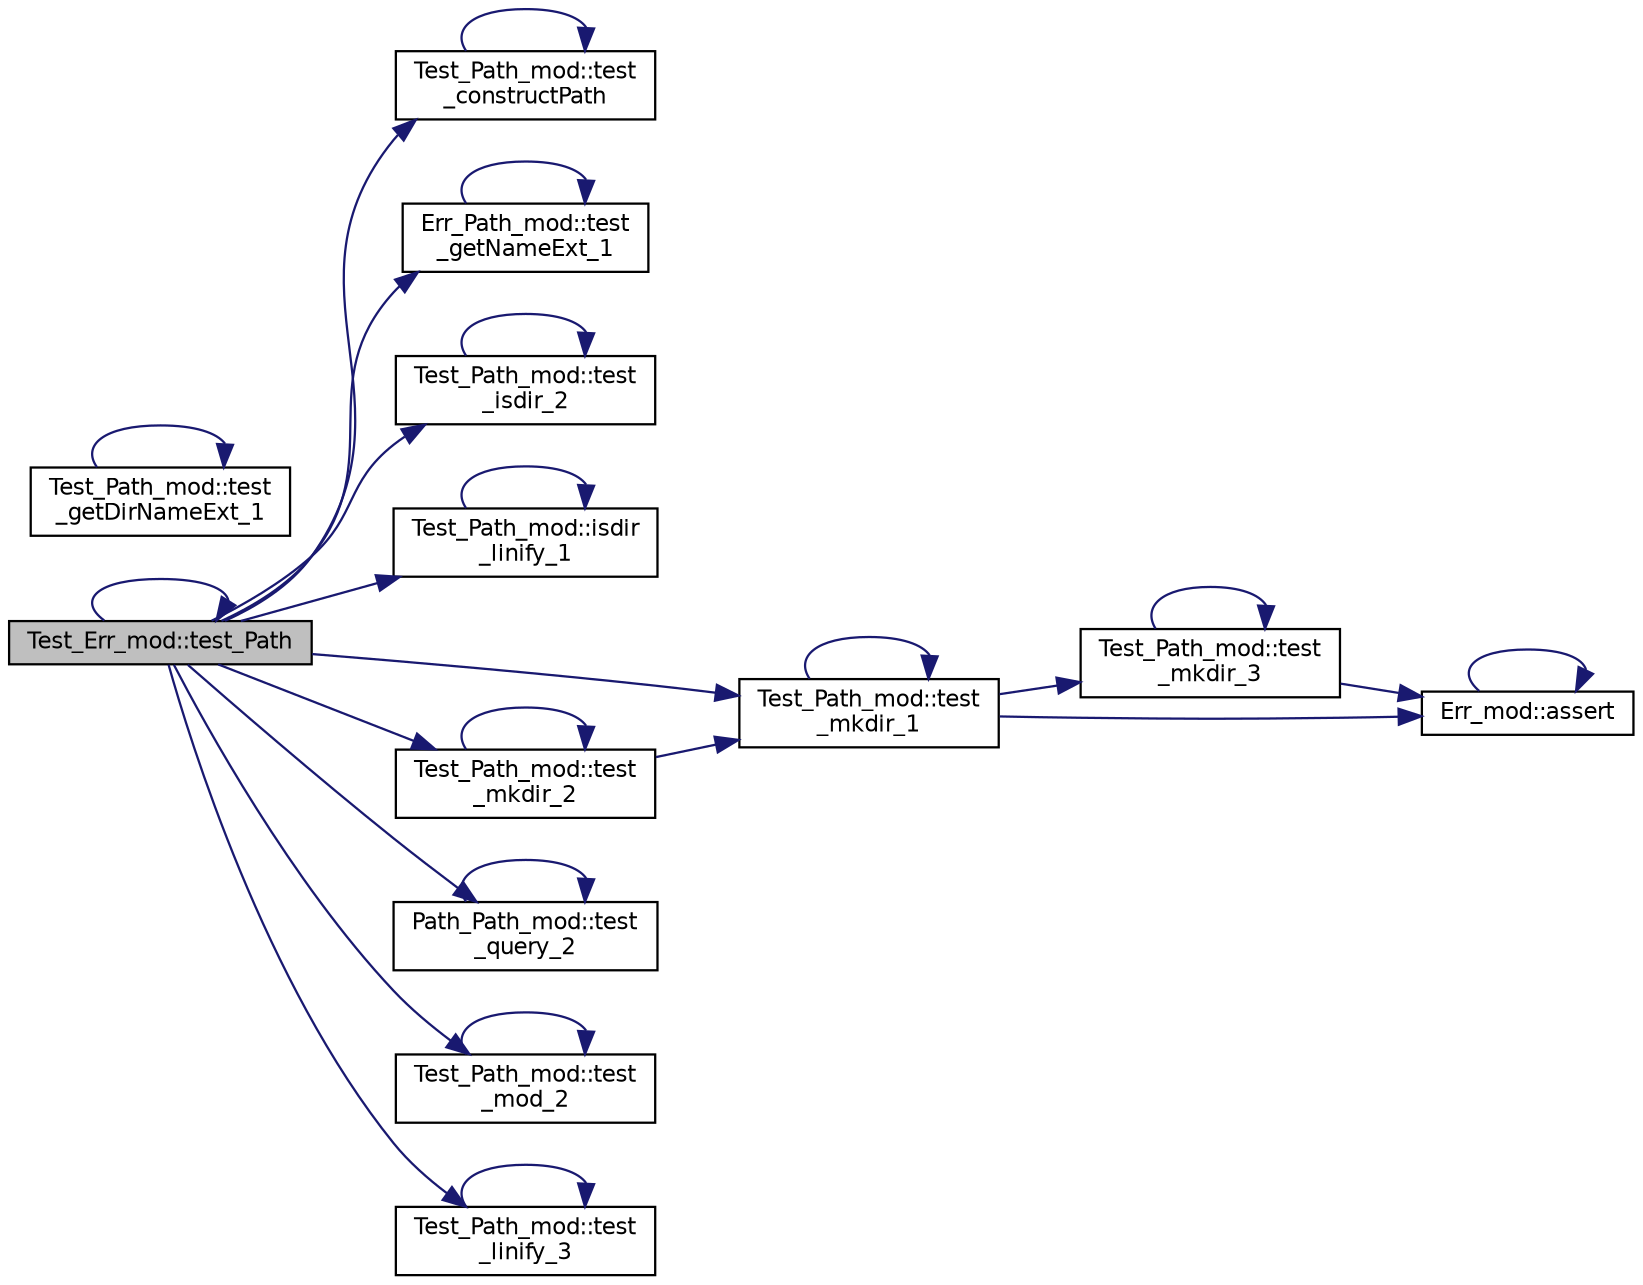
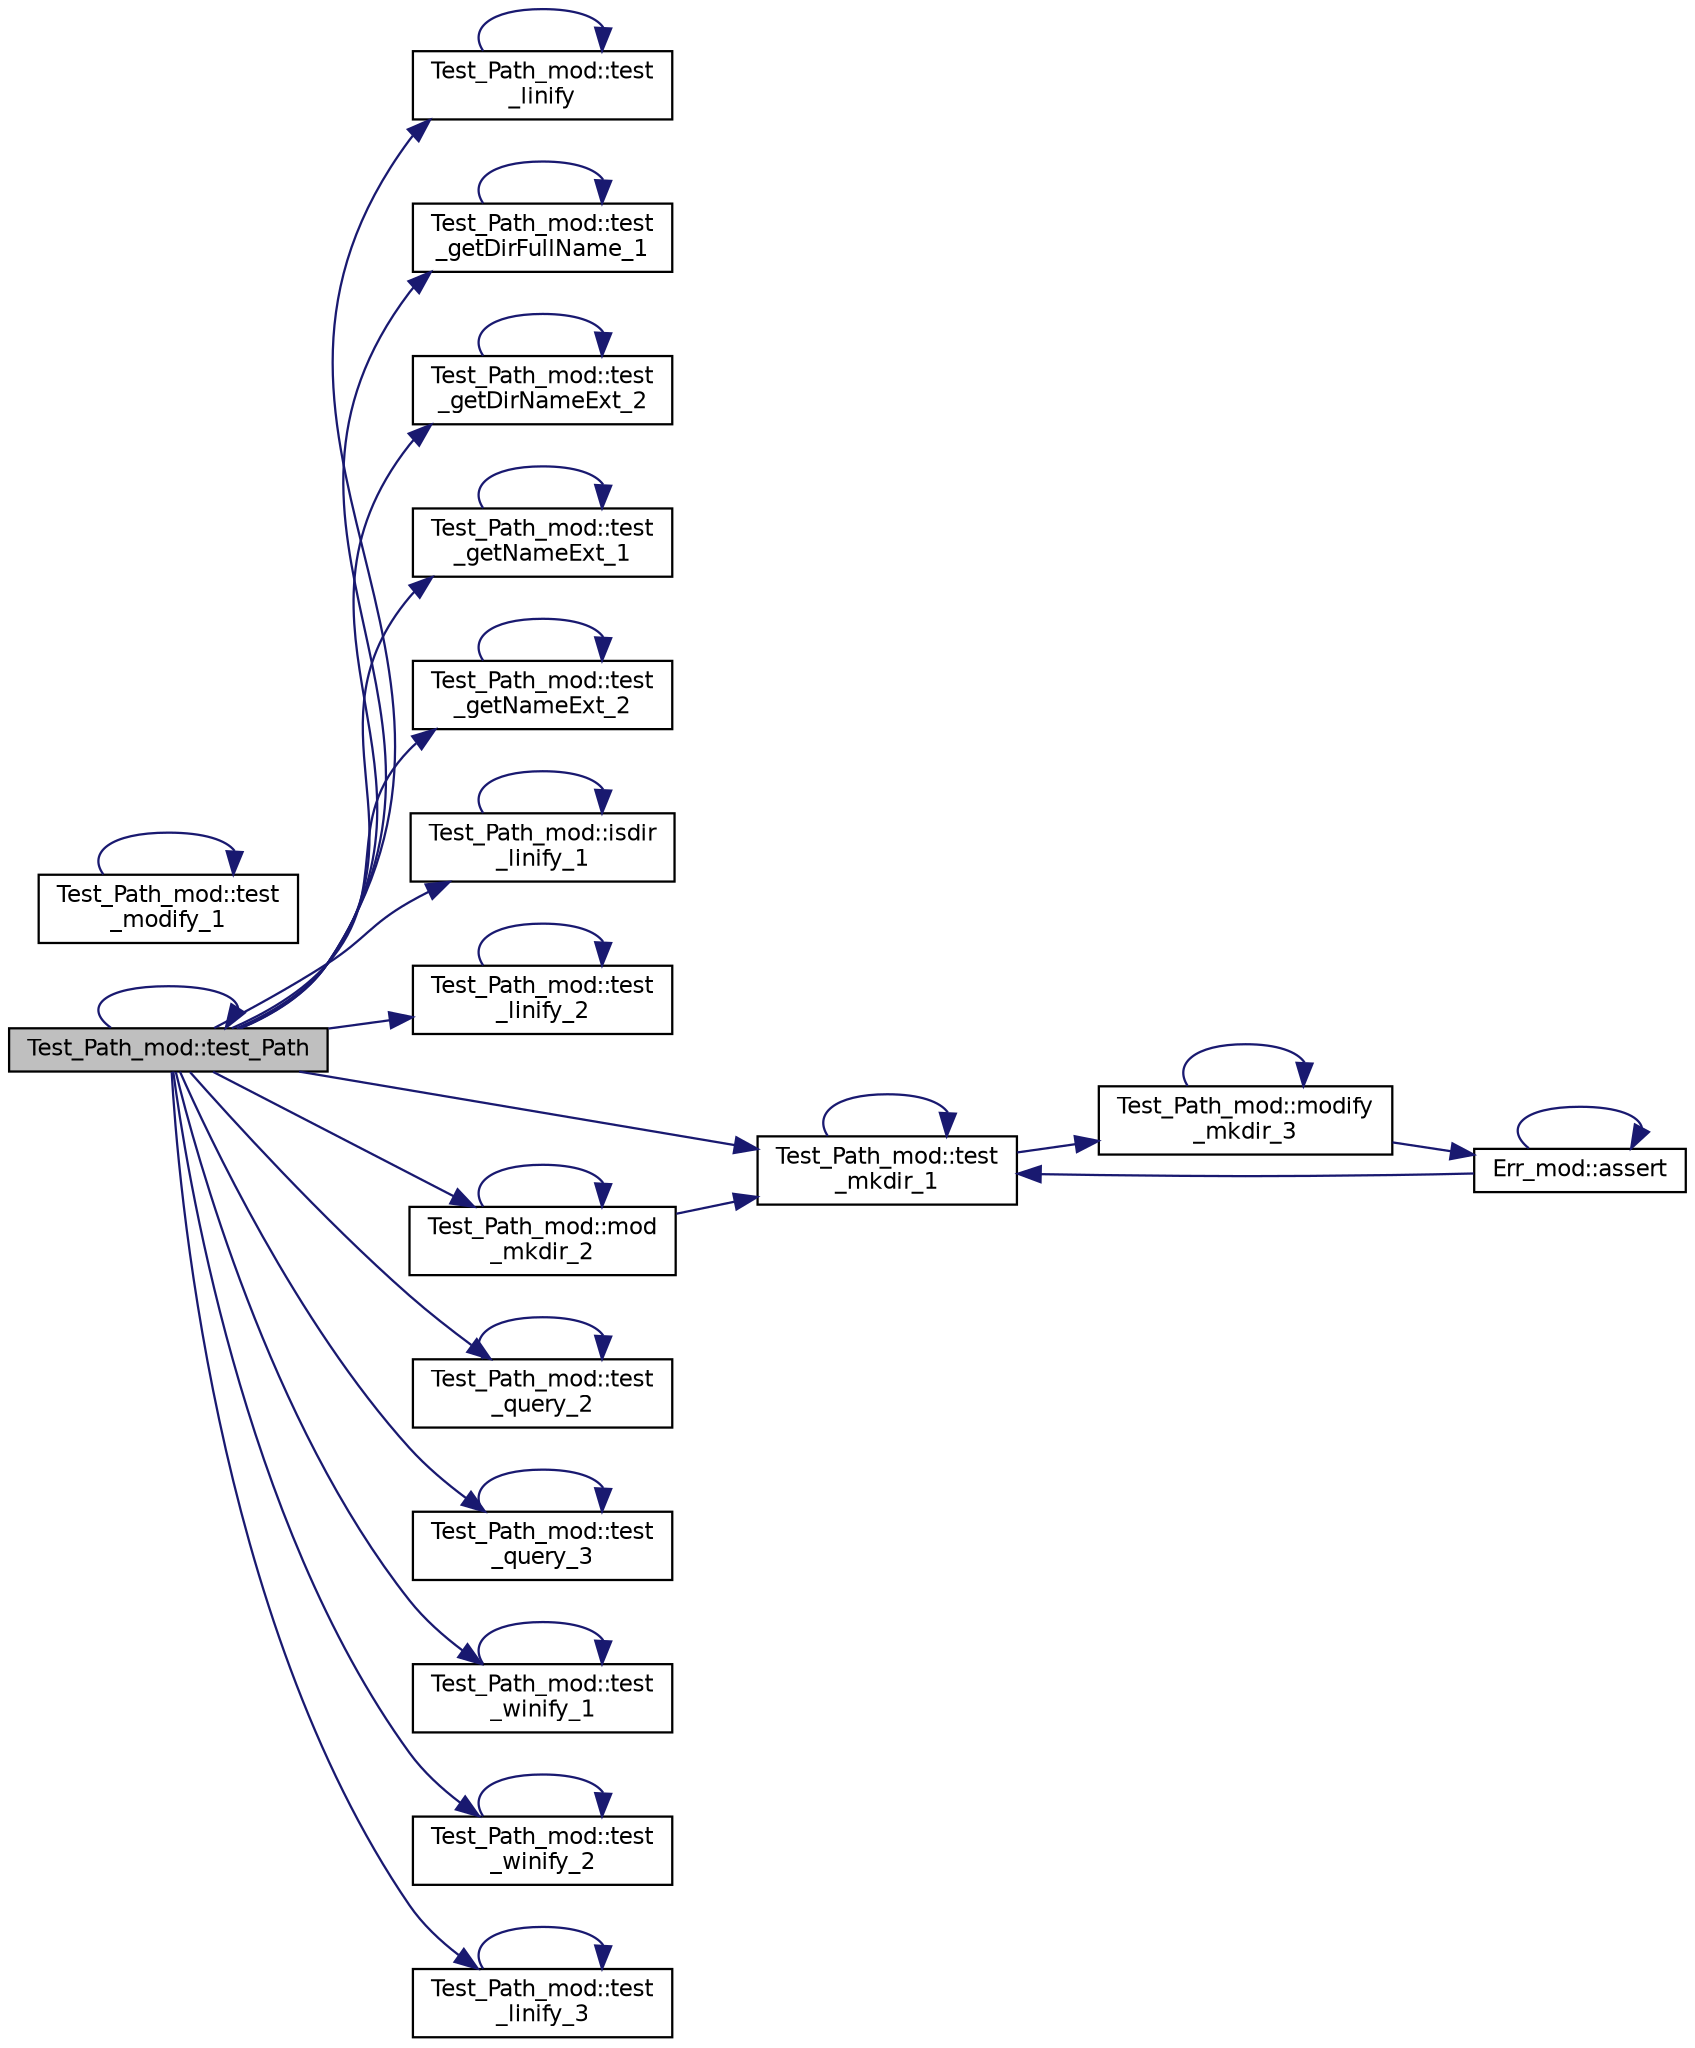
(526, 85) -> (543, 85)
(526, 238) -> (543, 543)
none -> (543, 238)
(526, 390) -> (543, 695)
none -> (543, 390)
(160, 502) -> none
(160, 643) -> (168, 1050)
(1210, 663) -> (1246, 1120)
(1199, 719) -> (1257, 1176)
(526, 784) -> (543, 1241)
none -> (168, 909)
(526, 936) -> (543, 1393)
none -> (543, 1000)
(526, 1089) -> (543, 1851)
none -> (543, 1546)
none -> (543, 1698)
